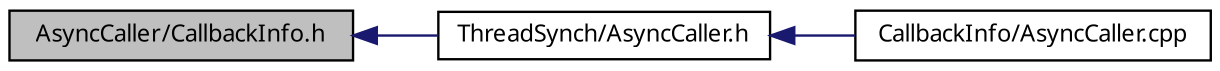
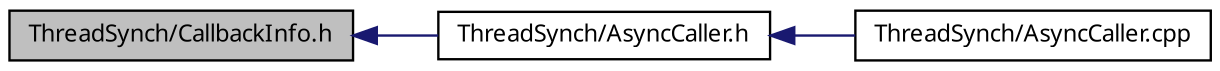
(181, 36) -> (181, 36)
(1033, 36) -> (1033, 36)
